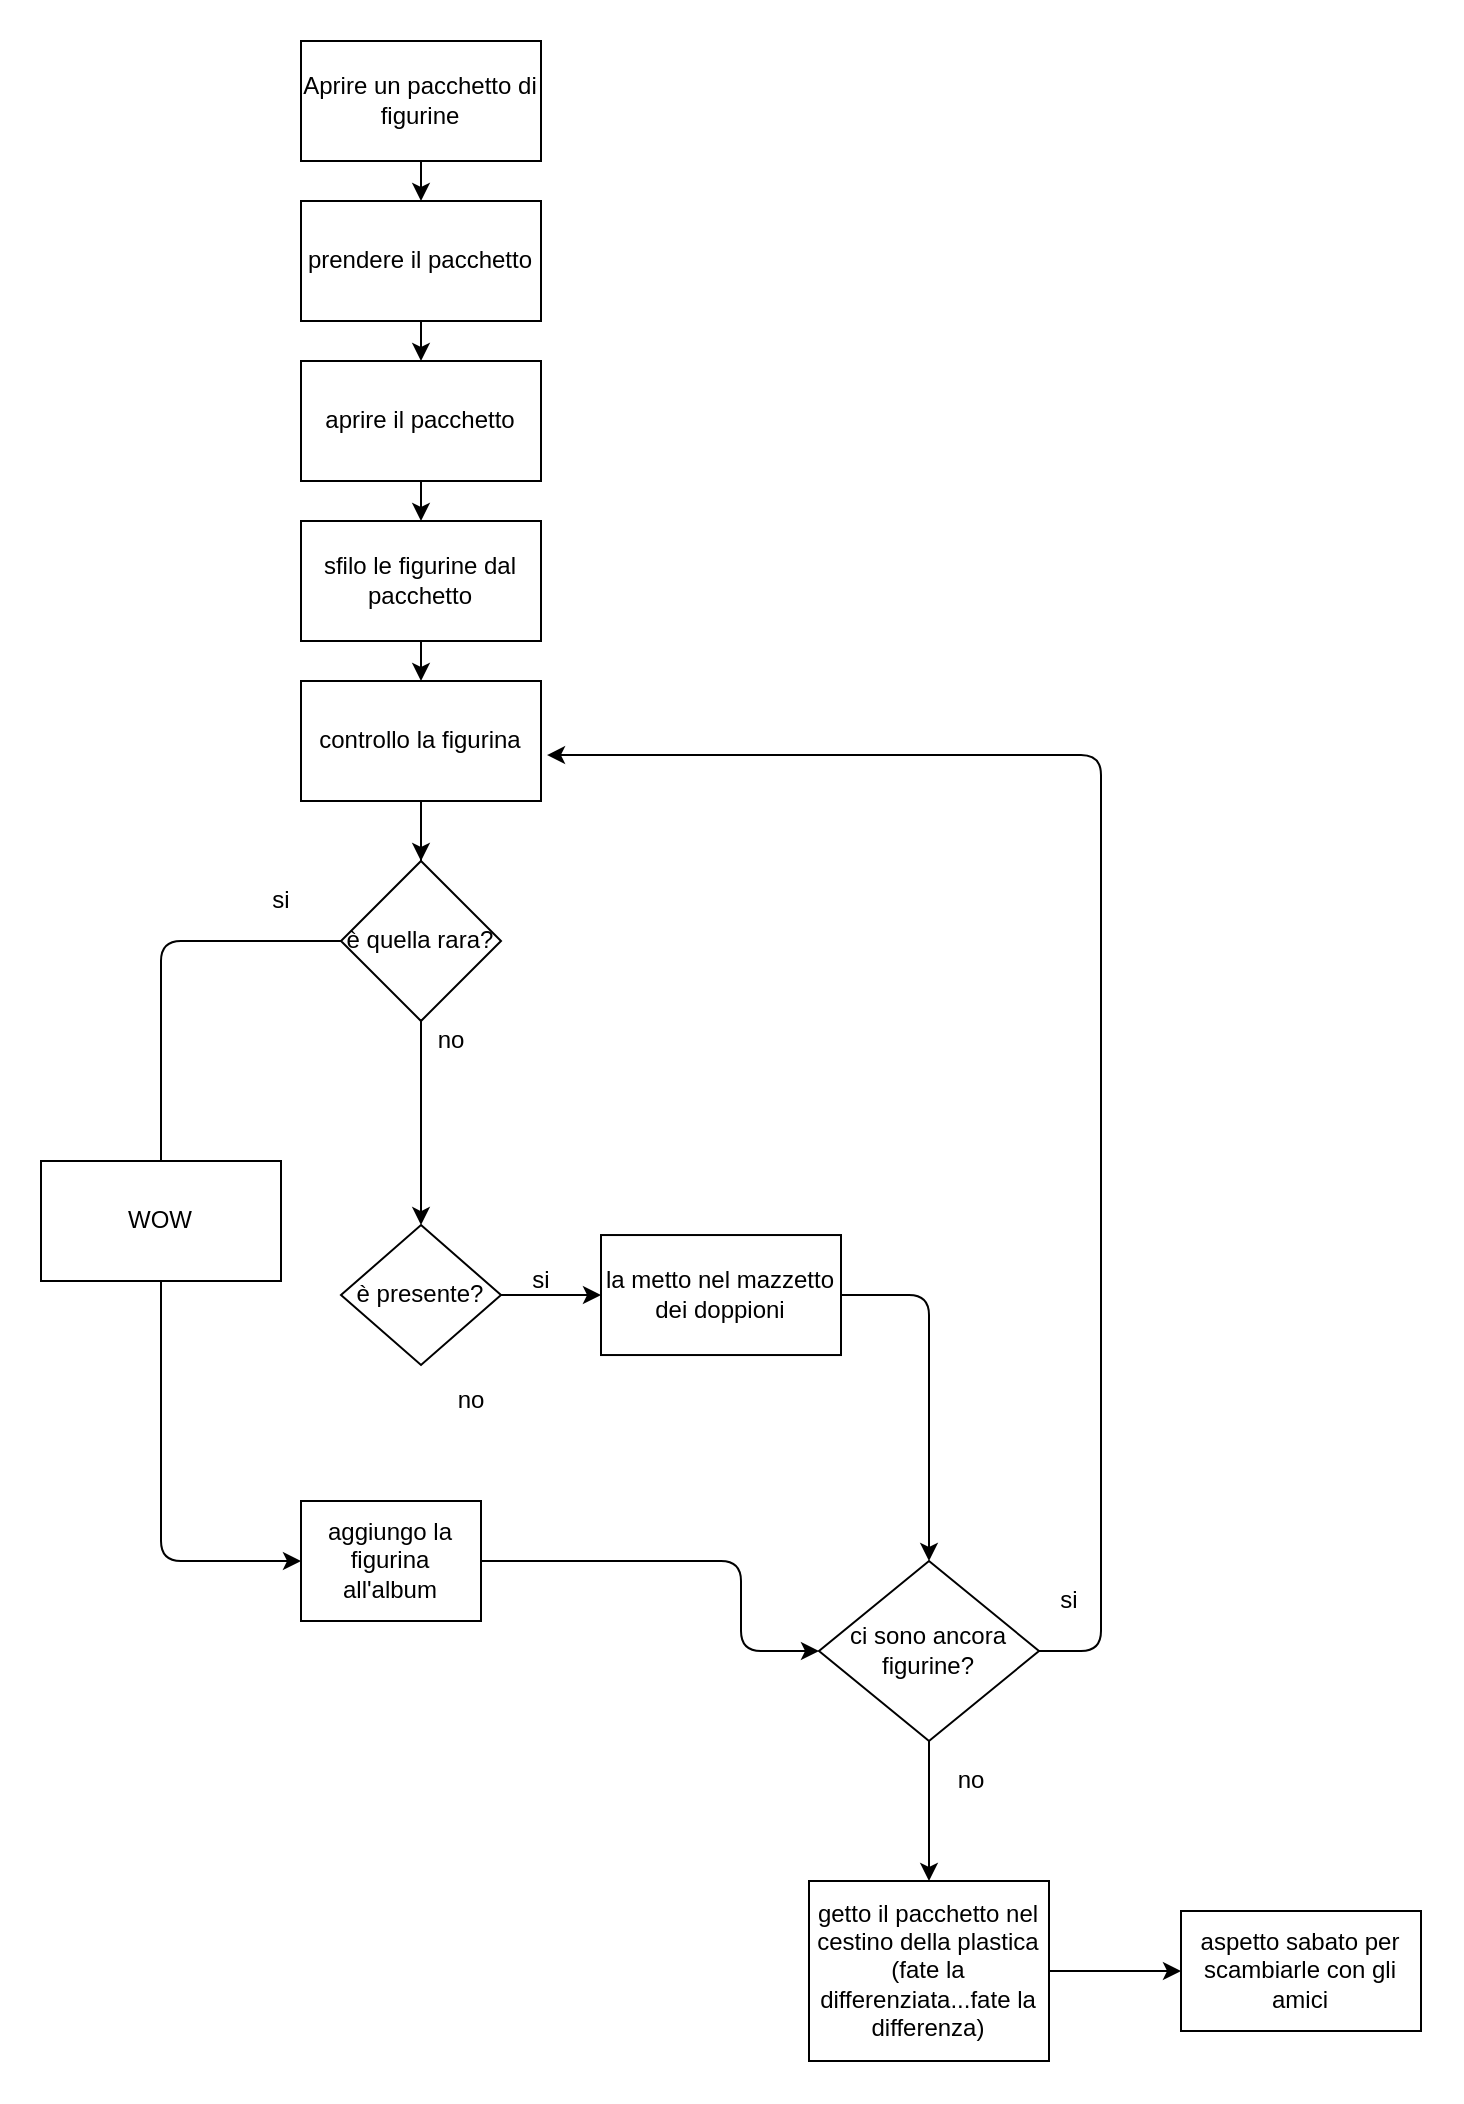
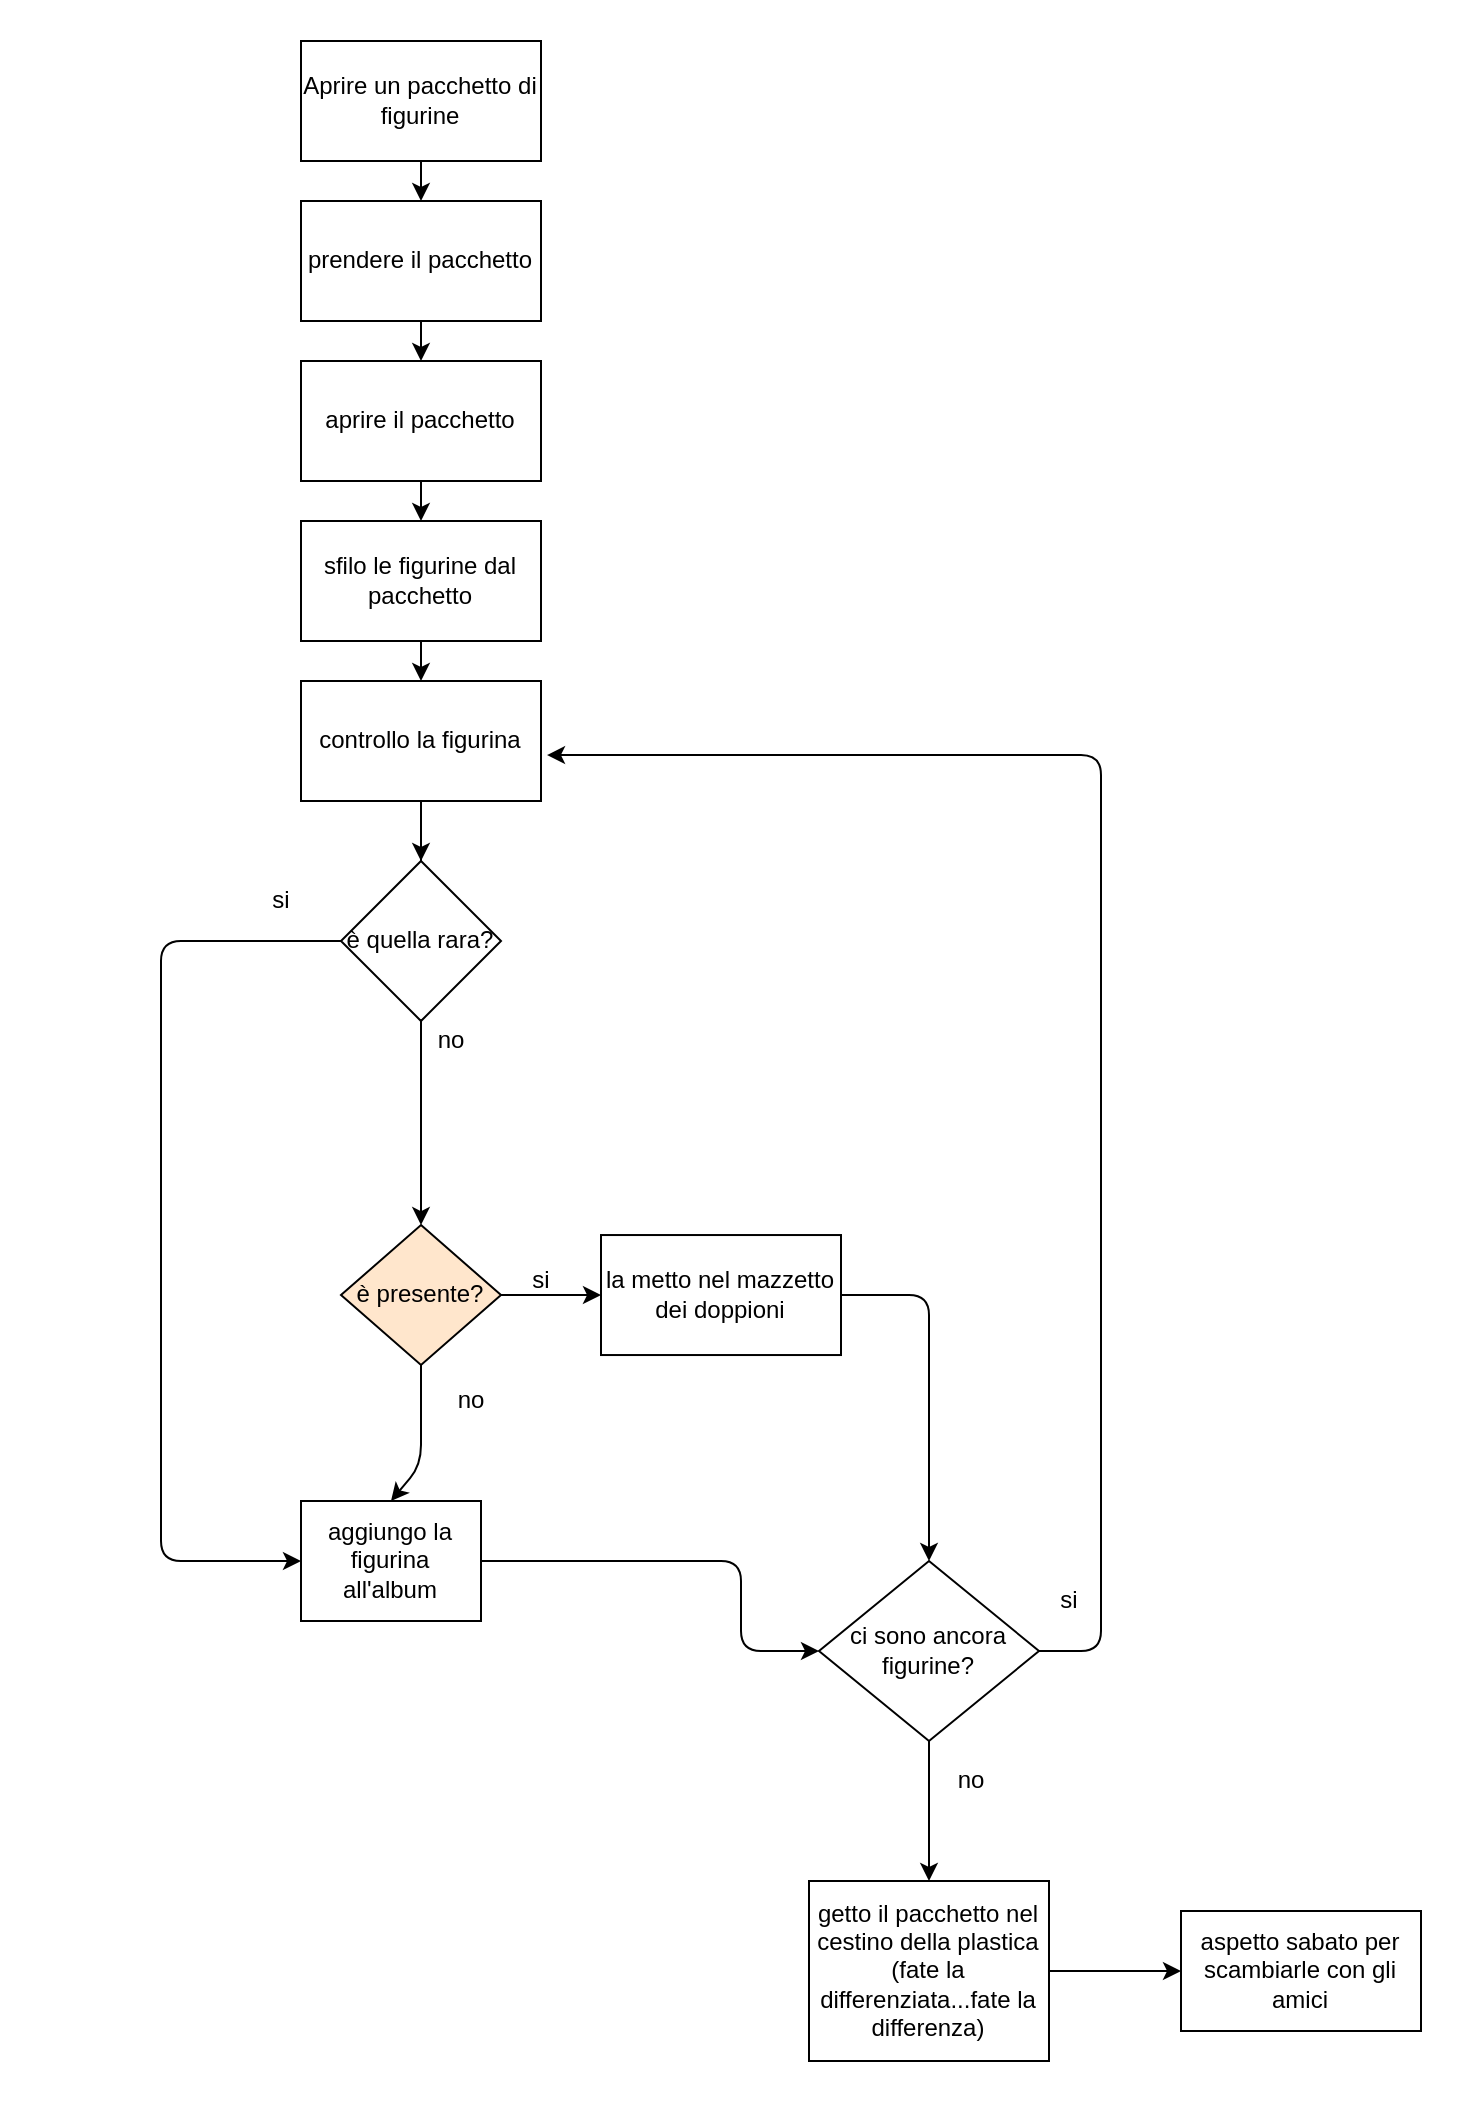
(161, 1221) -> none
(421, 1295) -> (421, 1295)
none -> (421, 1428)
